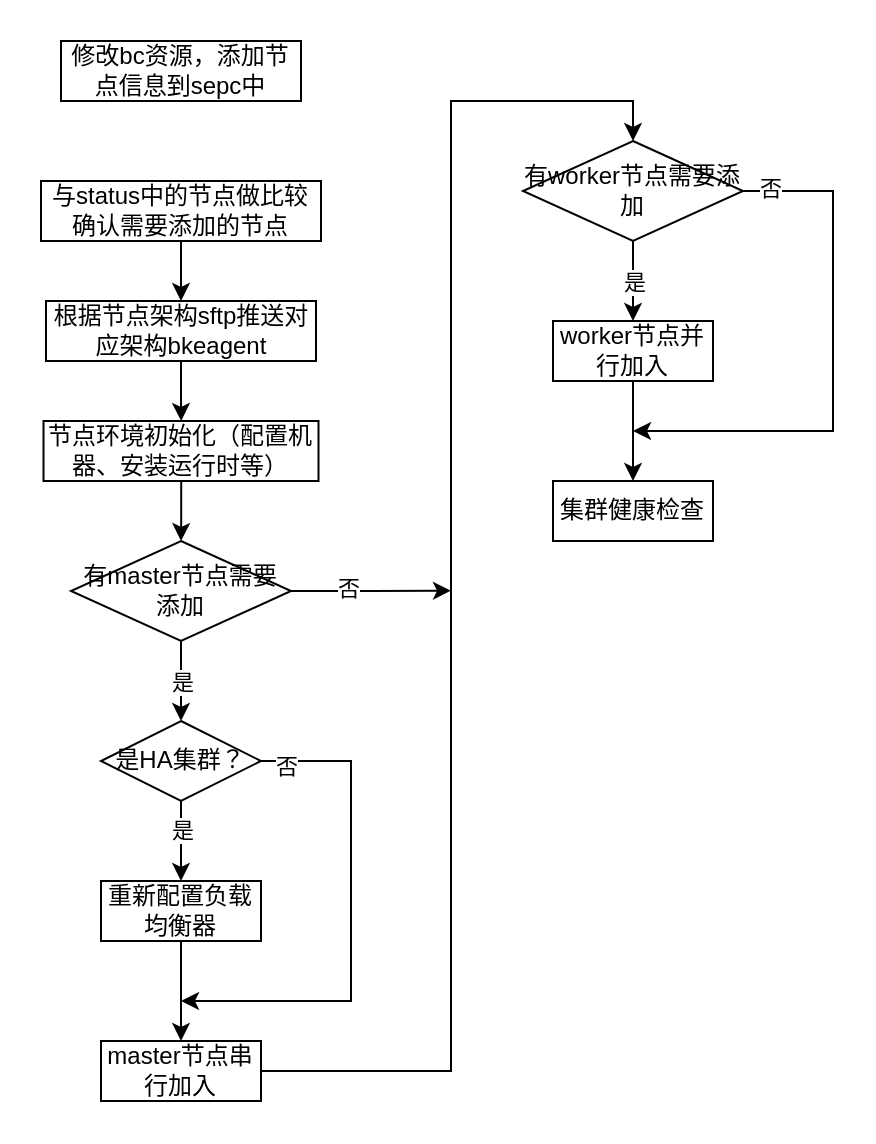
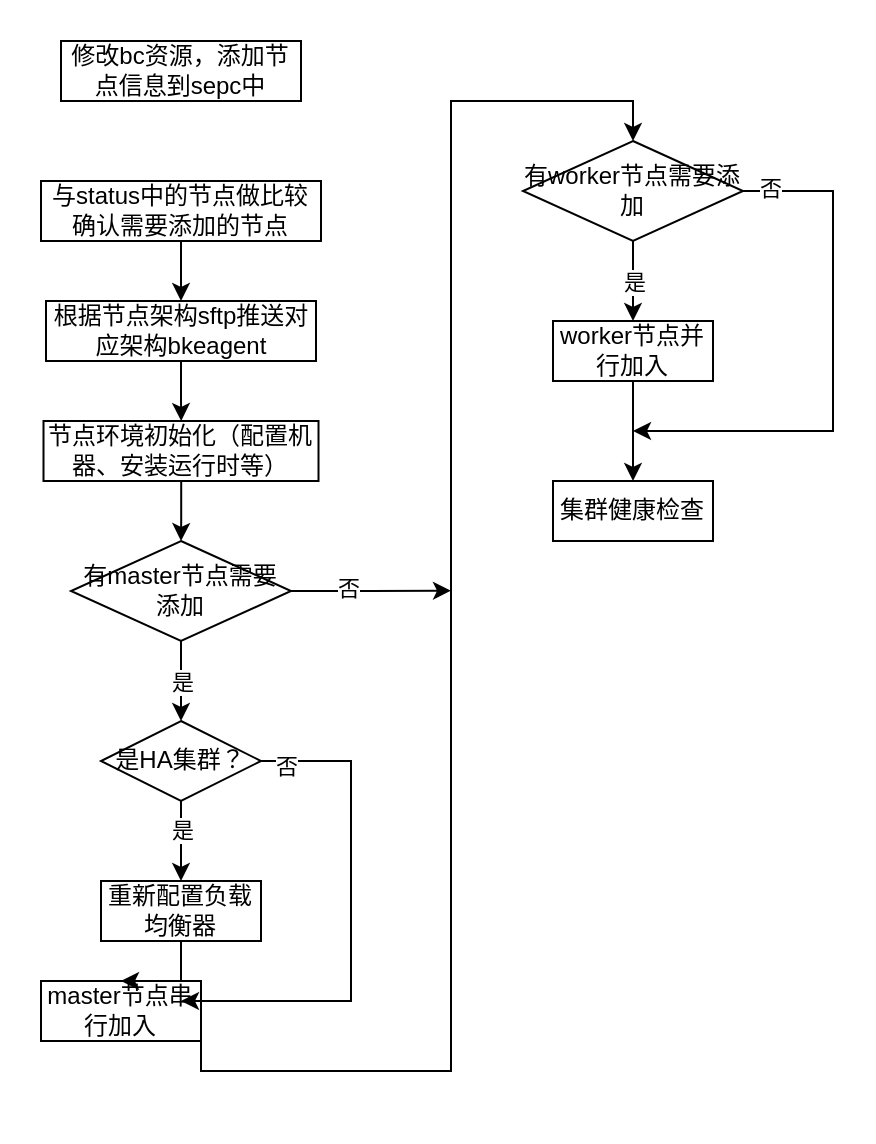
(181, 1071) -> (121, 1011)
